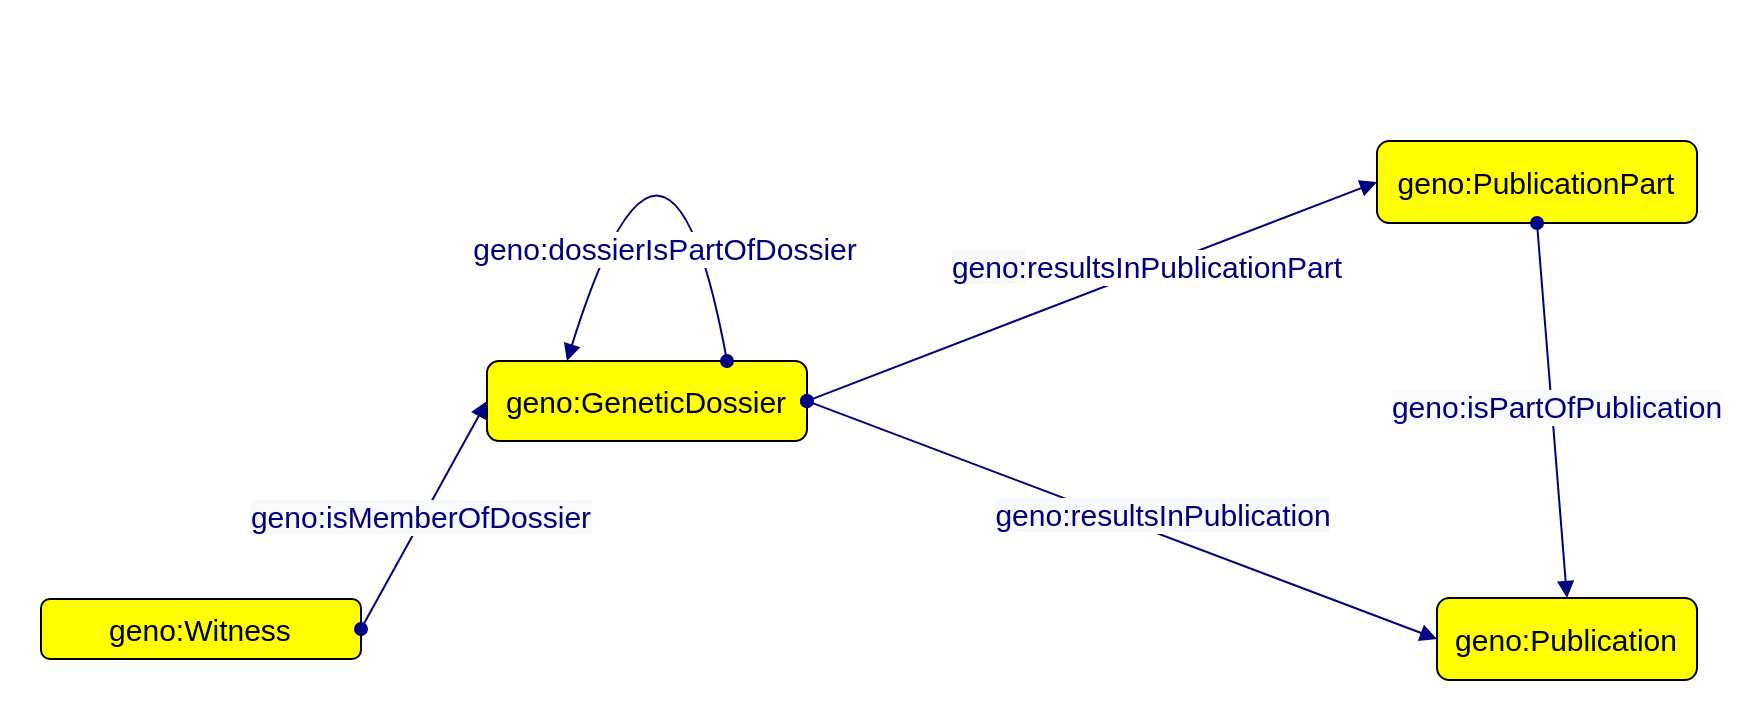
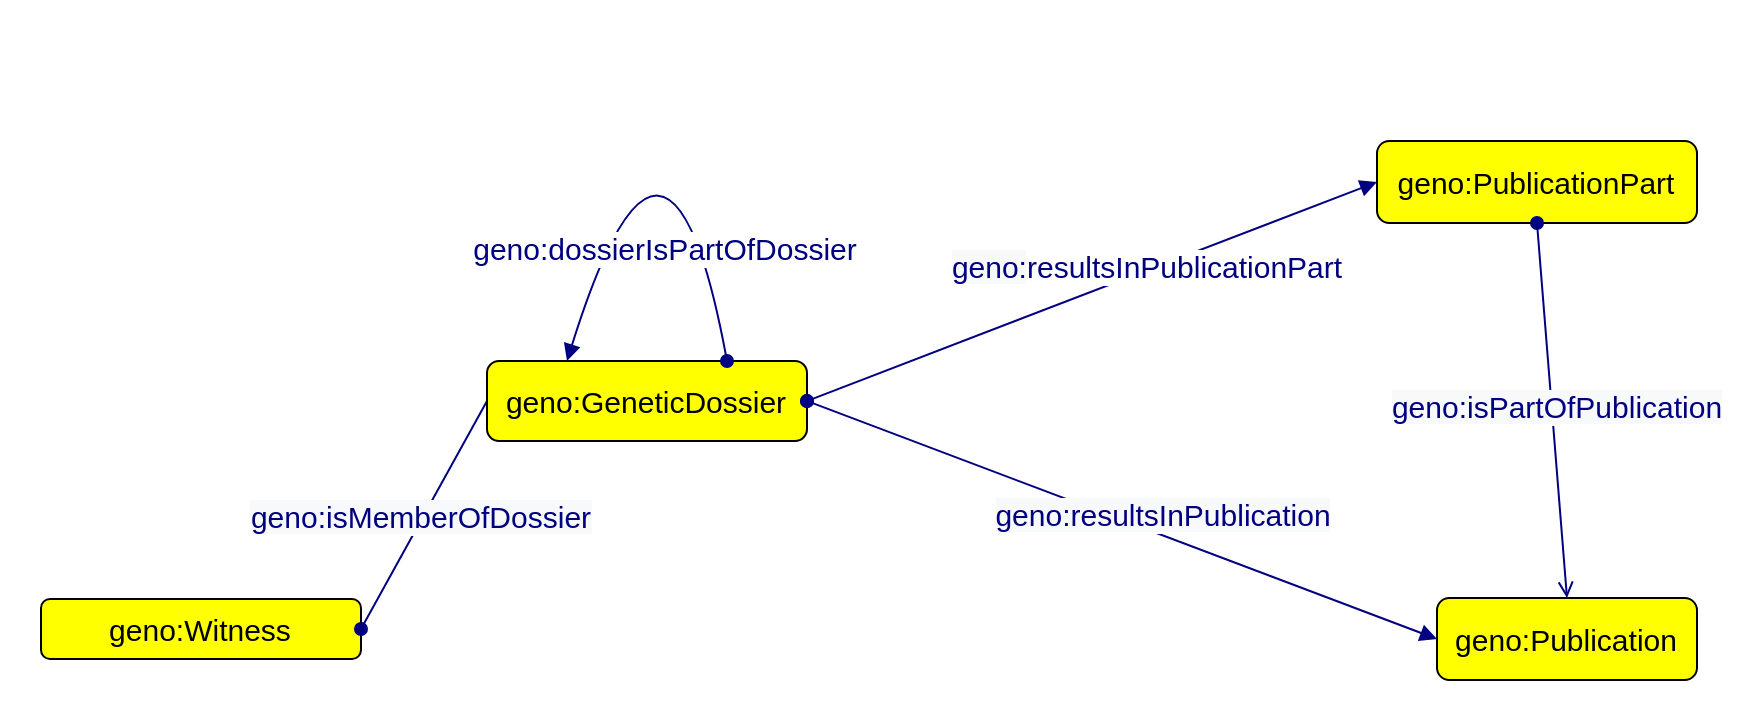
(478, 417) -> (482, 411)
(1566, 580) -> (1566, 586)
